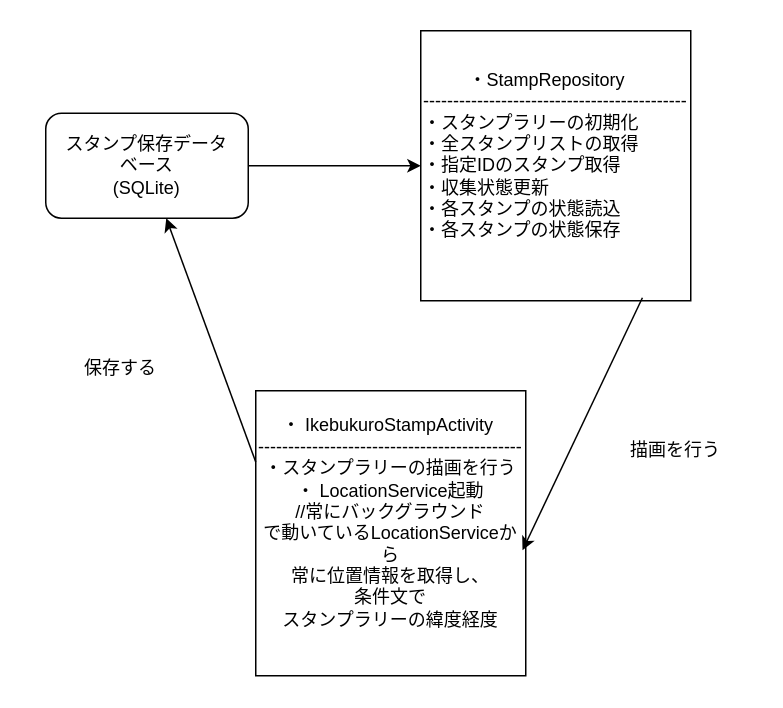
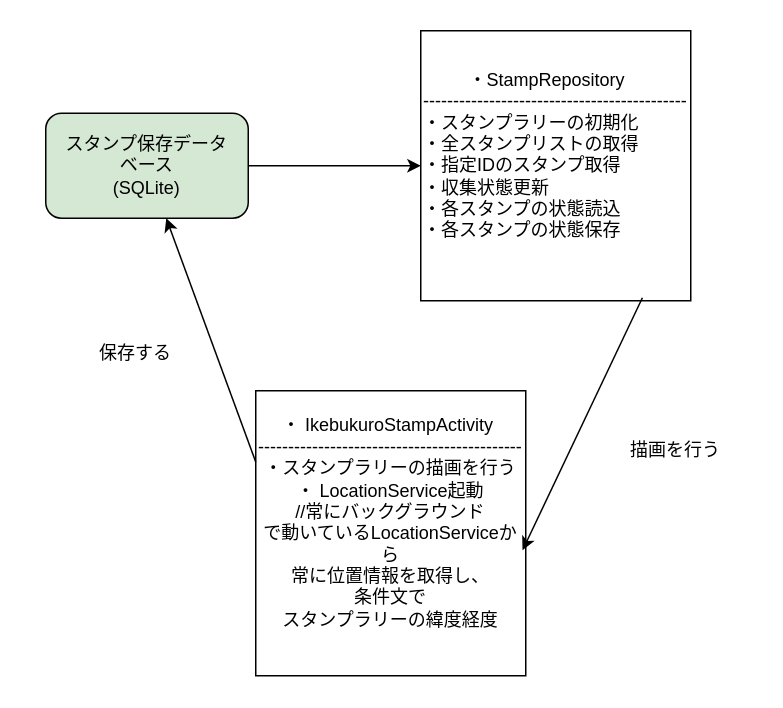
(147, 166) -> (147, 166)
(121, 368) -> (136, 353)
